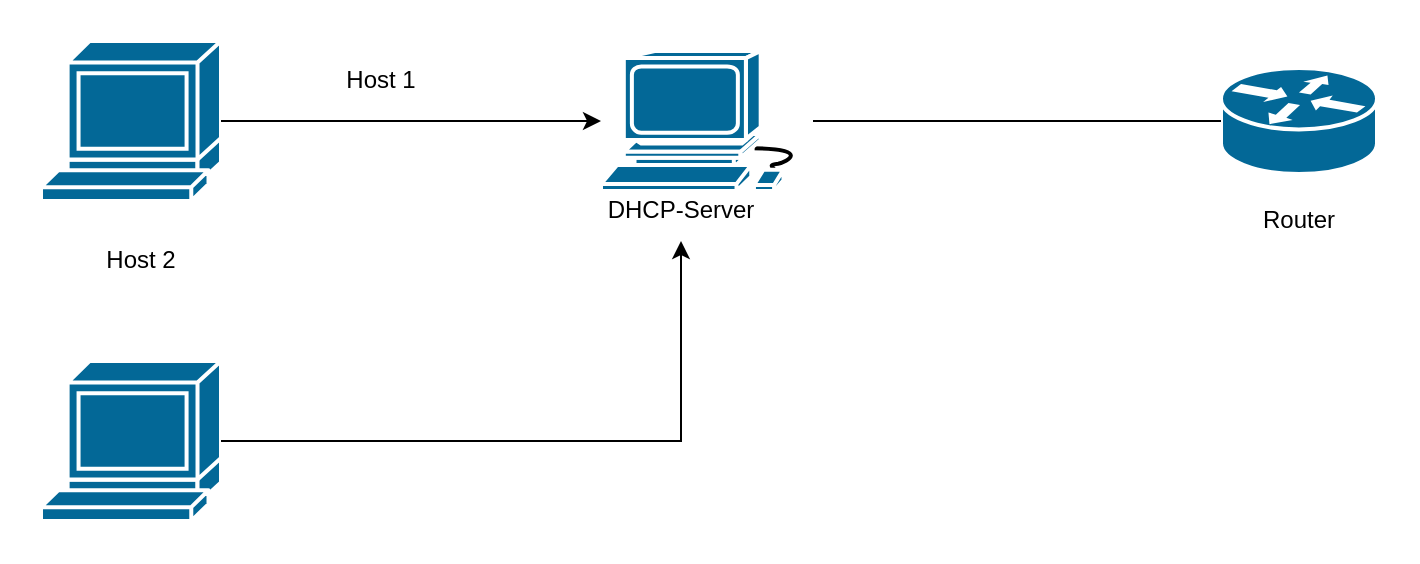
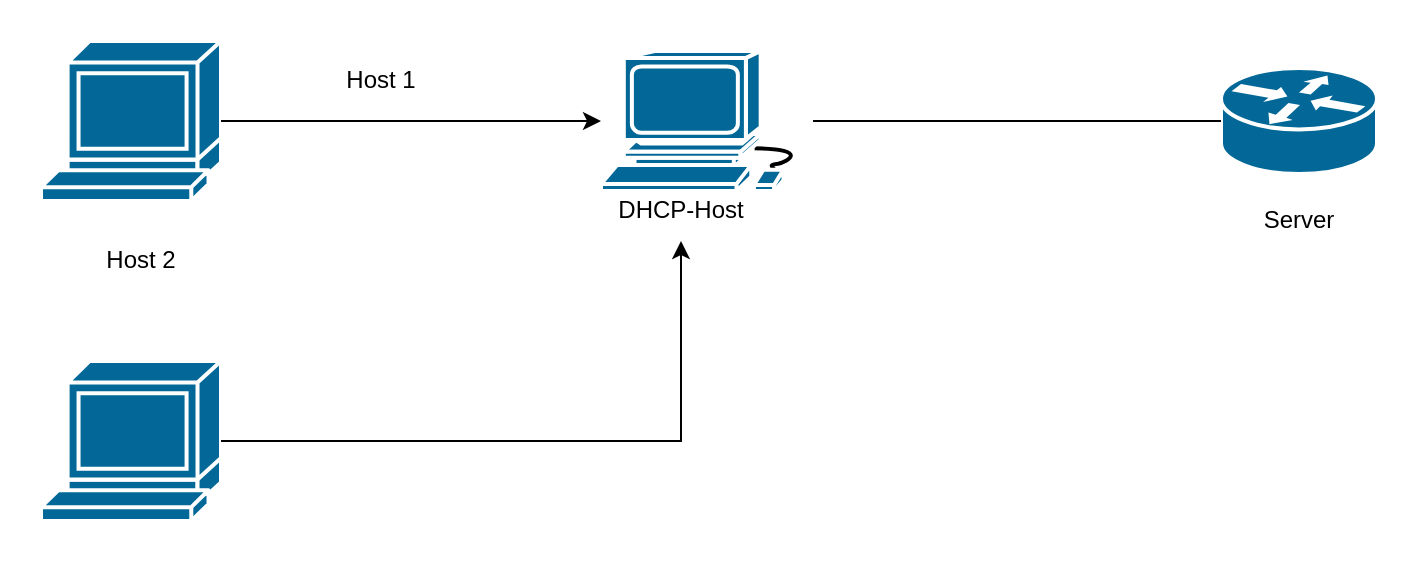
(682, 211) -> (682, 211)
(1300, 221) -> (1300, 221)
